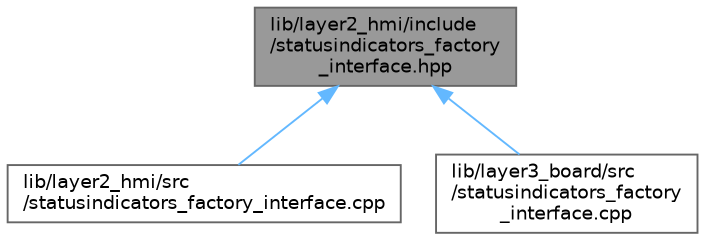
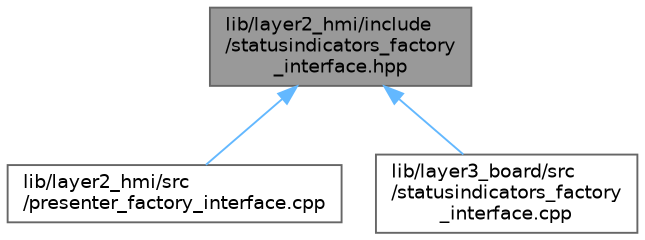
(204, 194) -> (175, 194)
